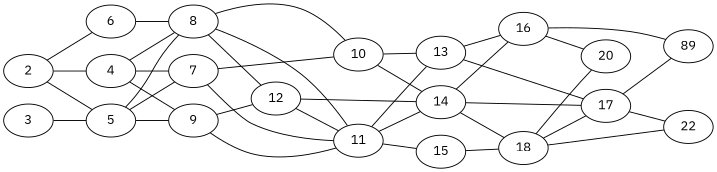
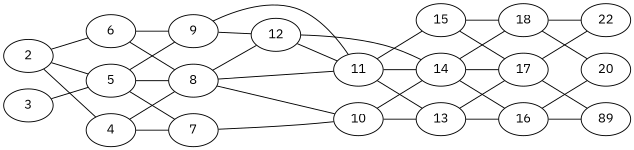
(147, 92) -> (152, 31)
(565, 127) -> (477, 41)
(263, 128) -> none
